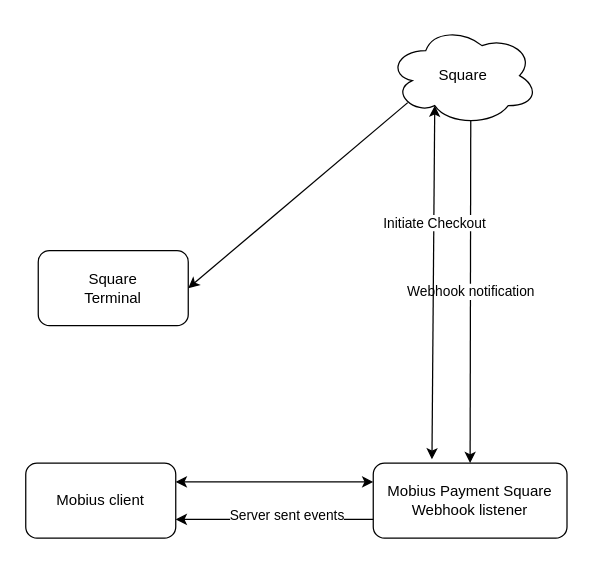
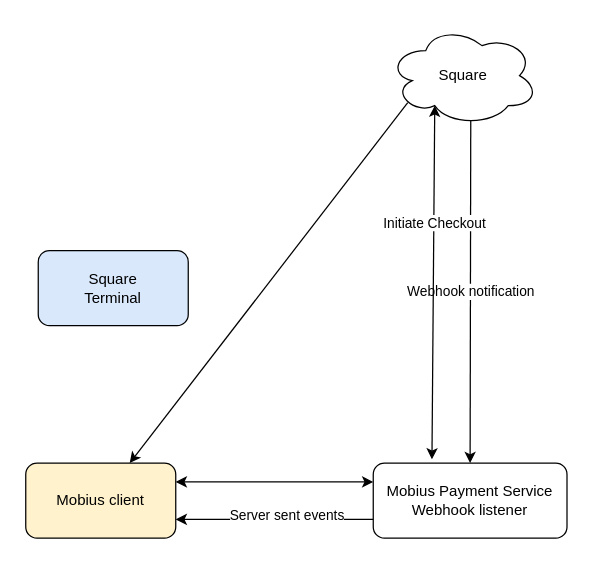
(301, 192) -> (271, 279)
(113, 288) -> (113, 288)
(101, 501) -> (101, 501)
(470, 501) -> (470, 501)
